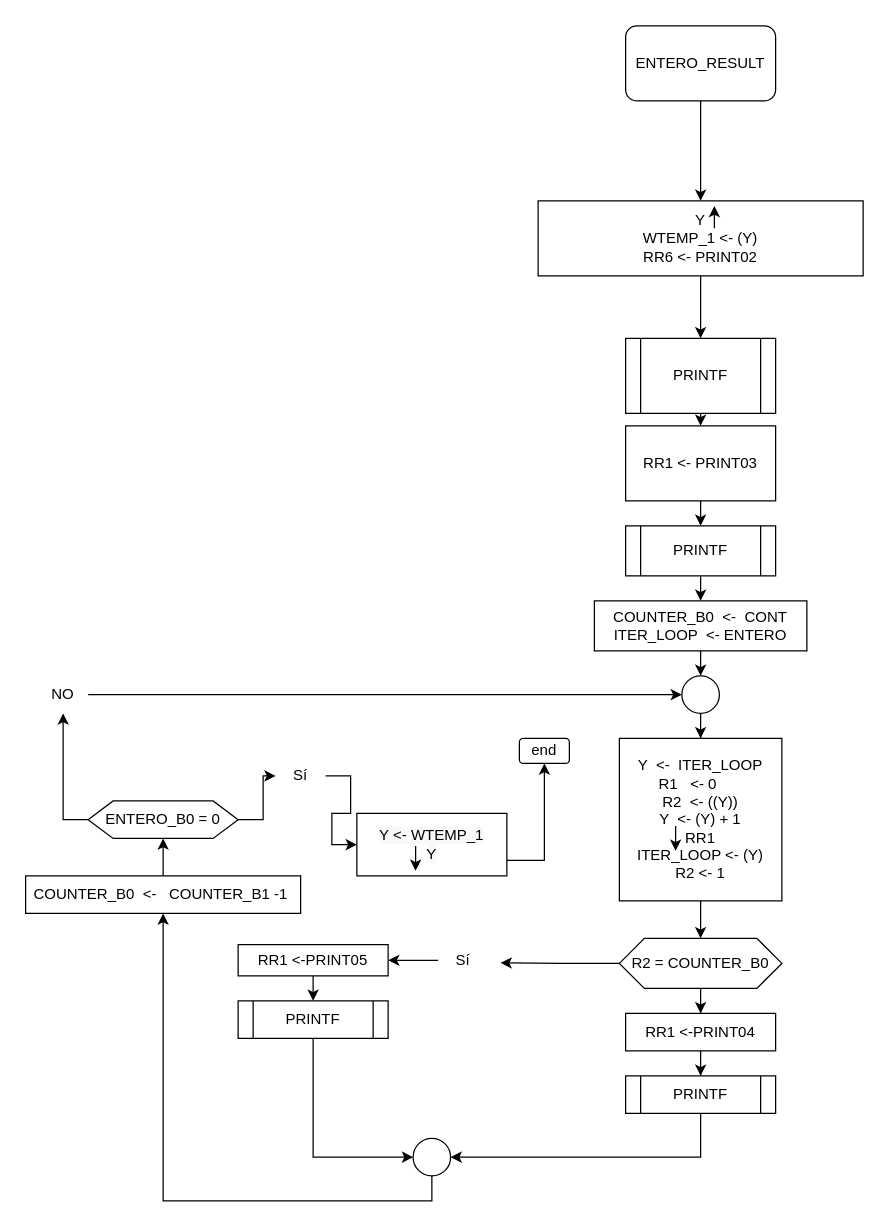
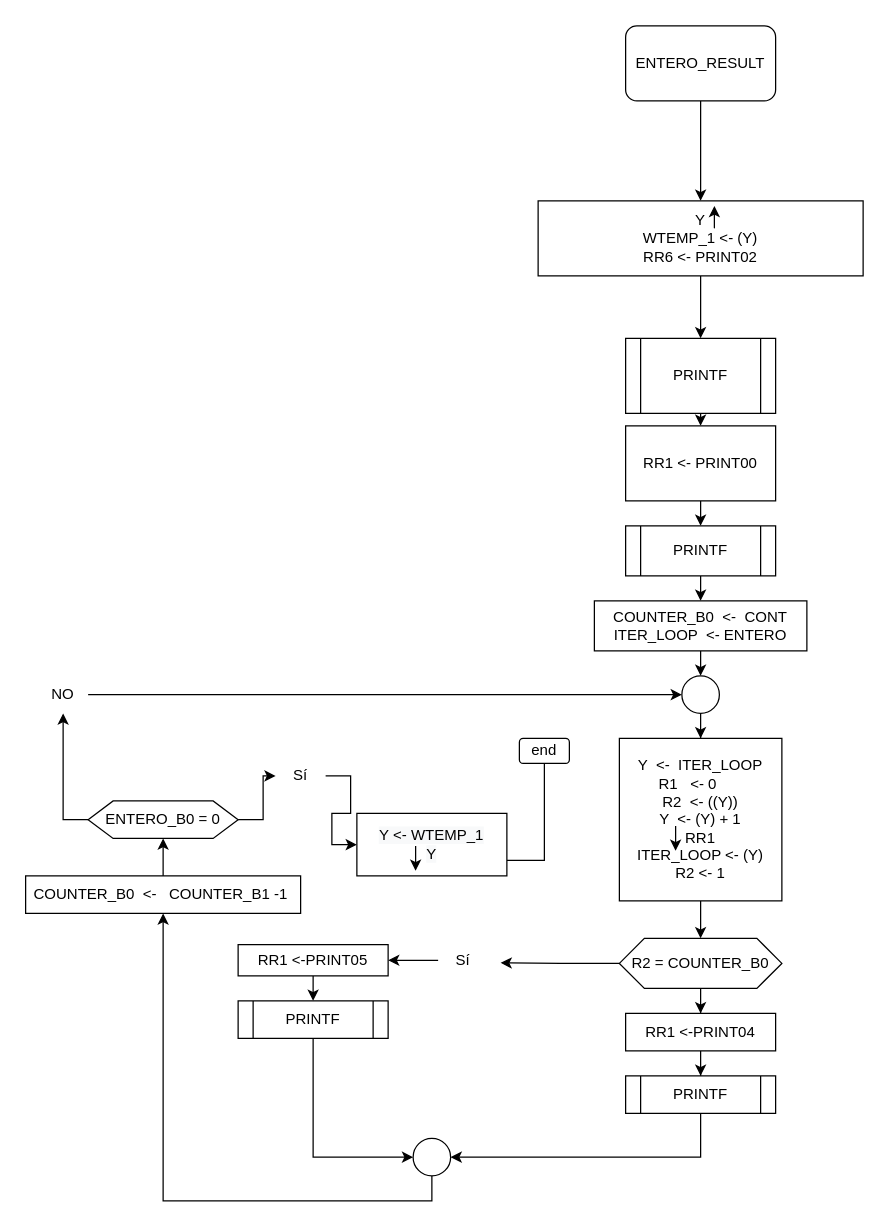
(701, 463) -> (701, 463)
(544, 773) -> (544, 769)
